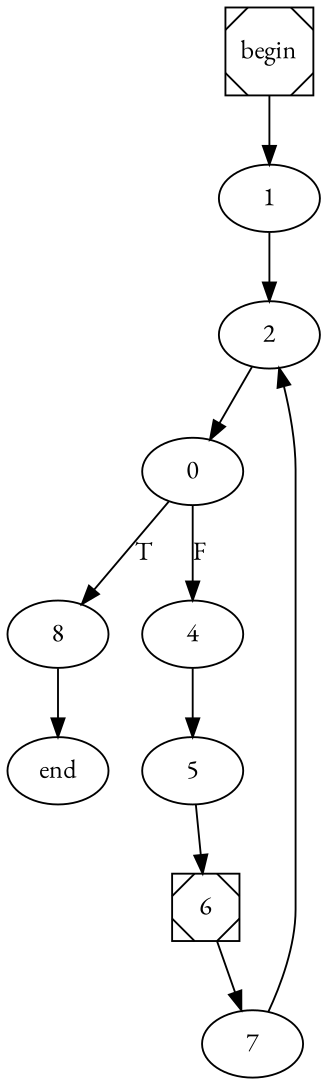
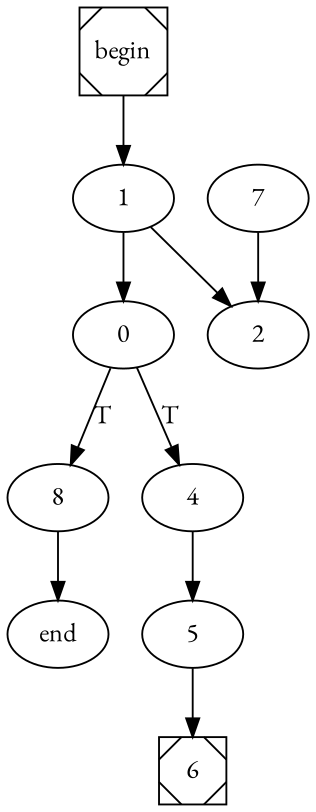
(236, 395) -> (123, 257)
(200, 553) -> (170, 416)
(226, 967) -> none
